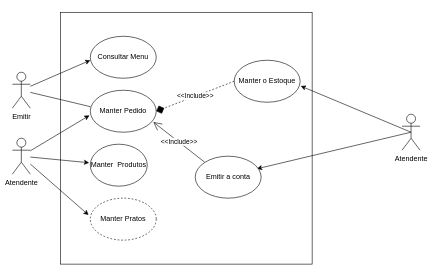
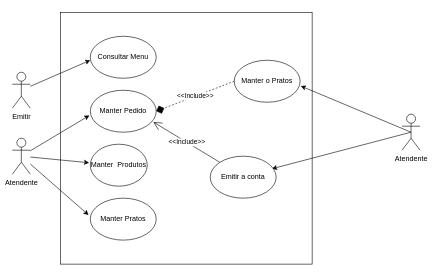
(267, 81) -> (267, 81)
(60, 100) -> none
(228, 177) -> (243, 177)
(123, 219) -> (123, 219)
